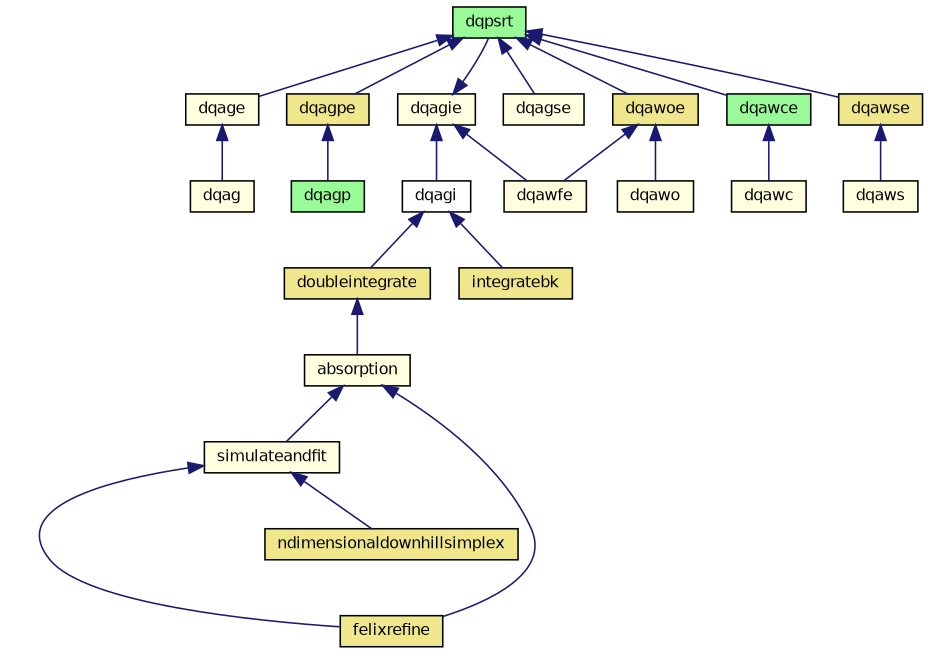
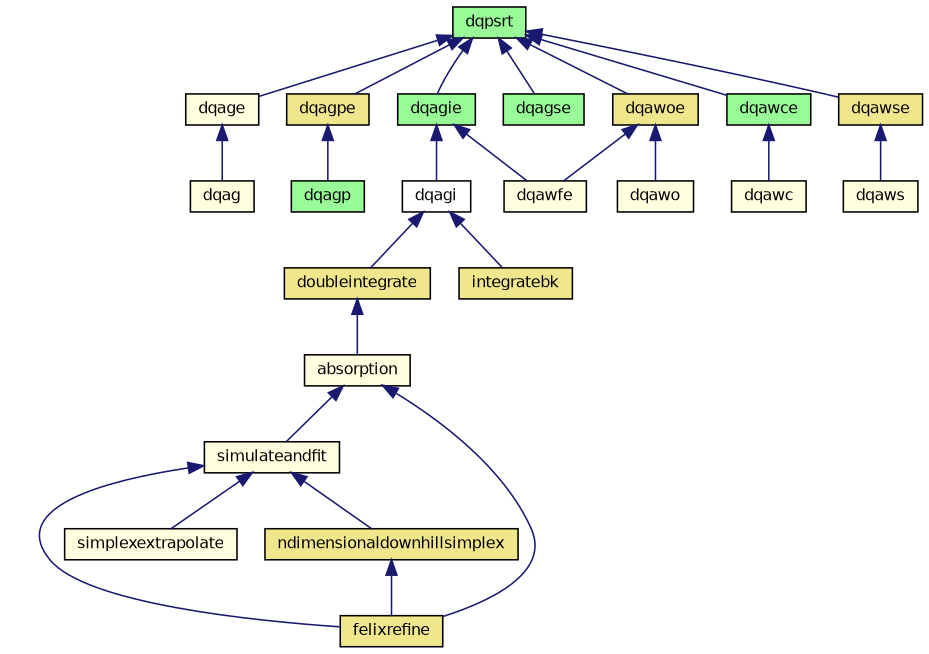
(477, 61) -> (449, 72)
(437, 109) -> (437, 109)
(544, 109) -> (544, 109)
none -> (151, 544)
none -> (392, 596)
